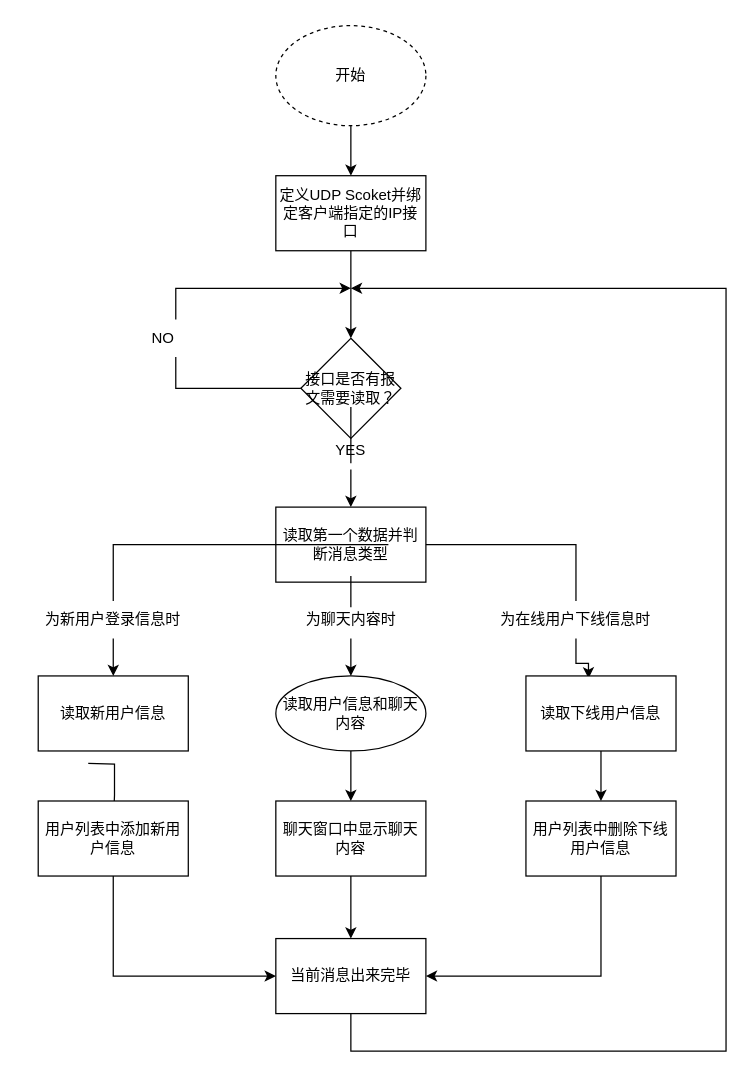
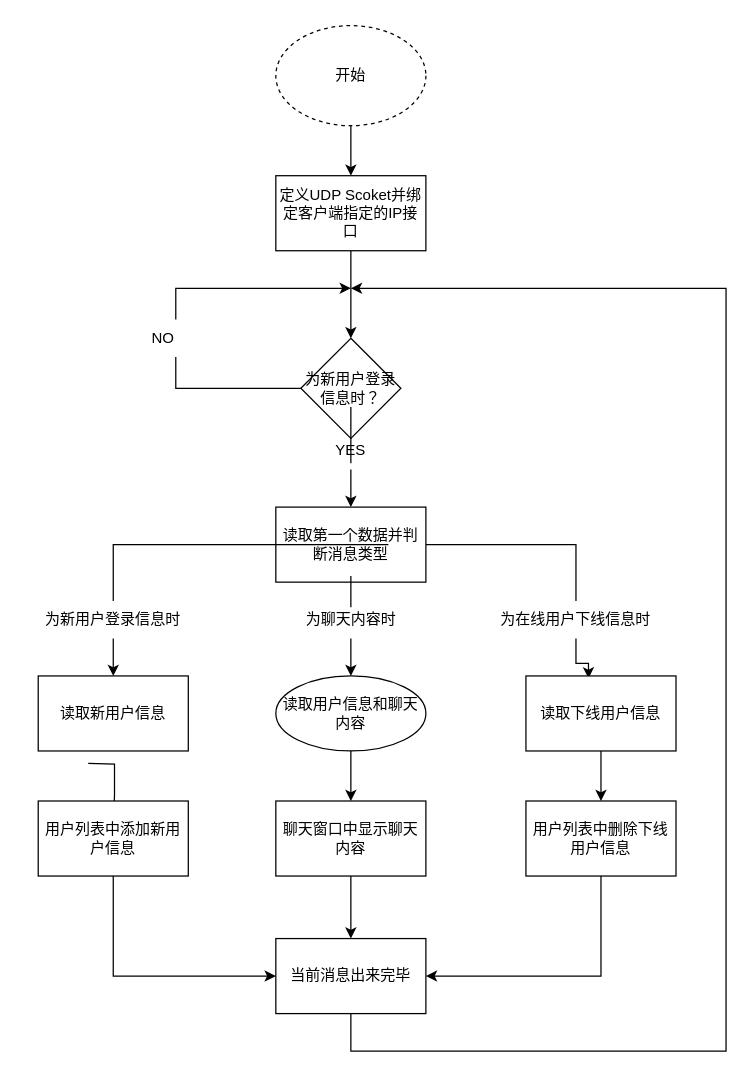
(351, 388) -> (351, 388)
